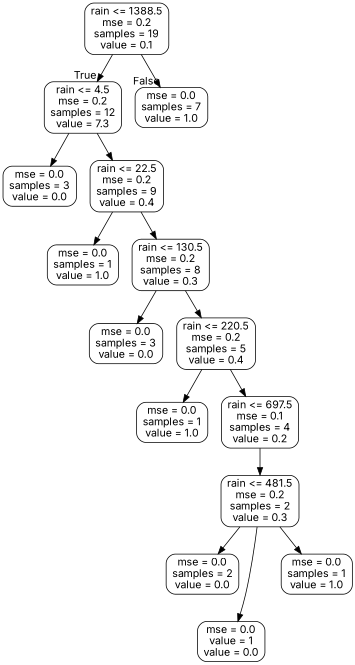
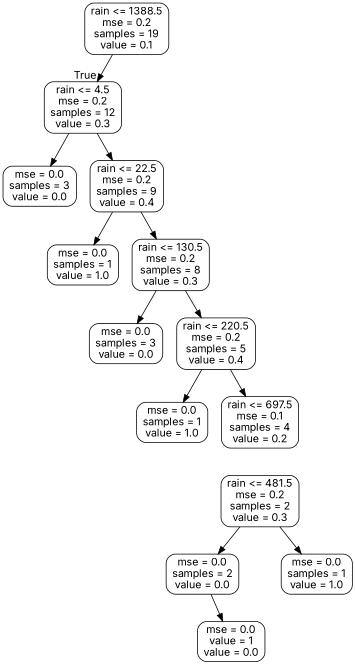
(83, 107) -> (83, 107)
(171, 107) -> none
(260, 458) -> none
(250, 571) -> (215, 604)
